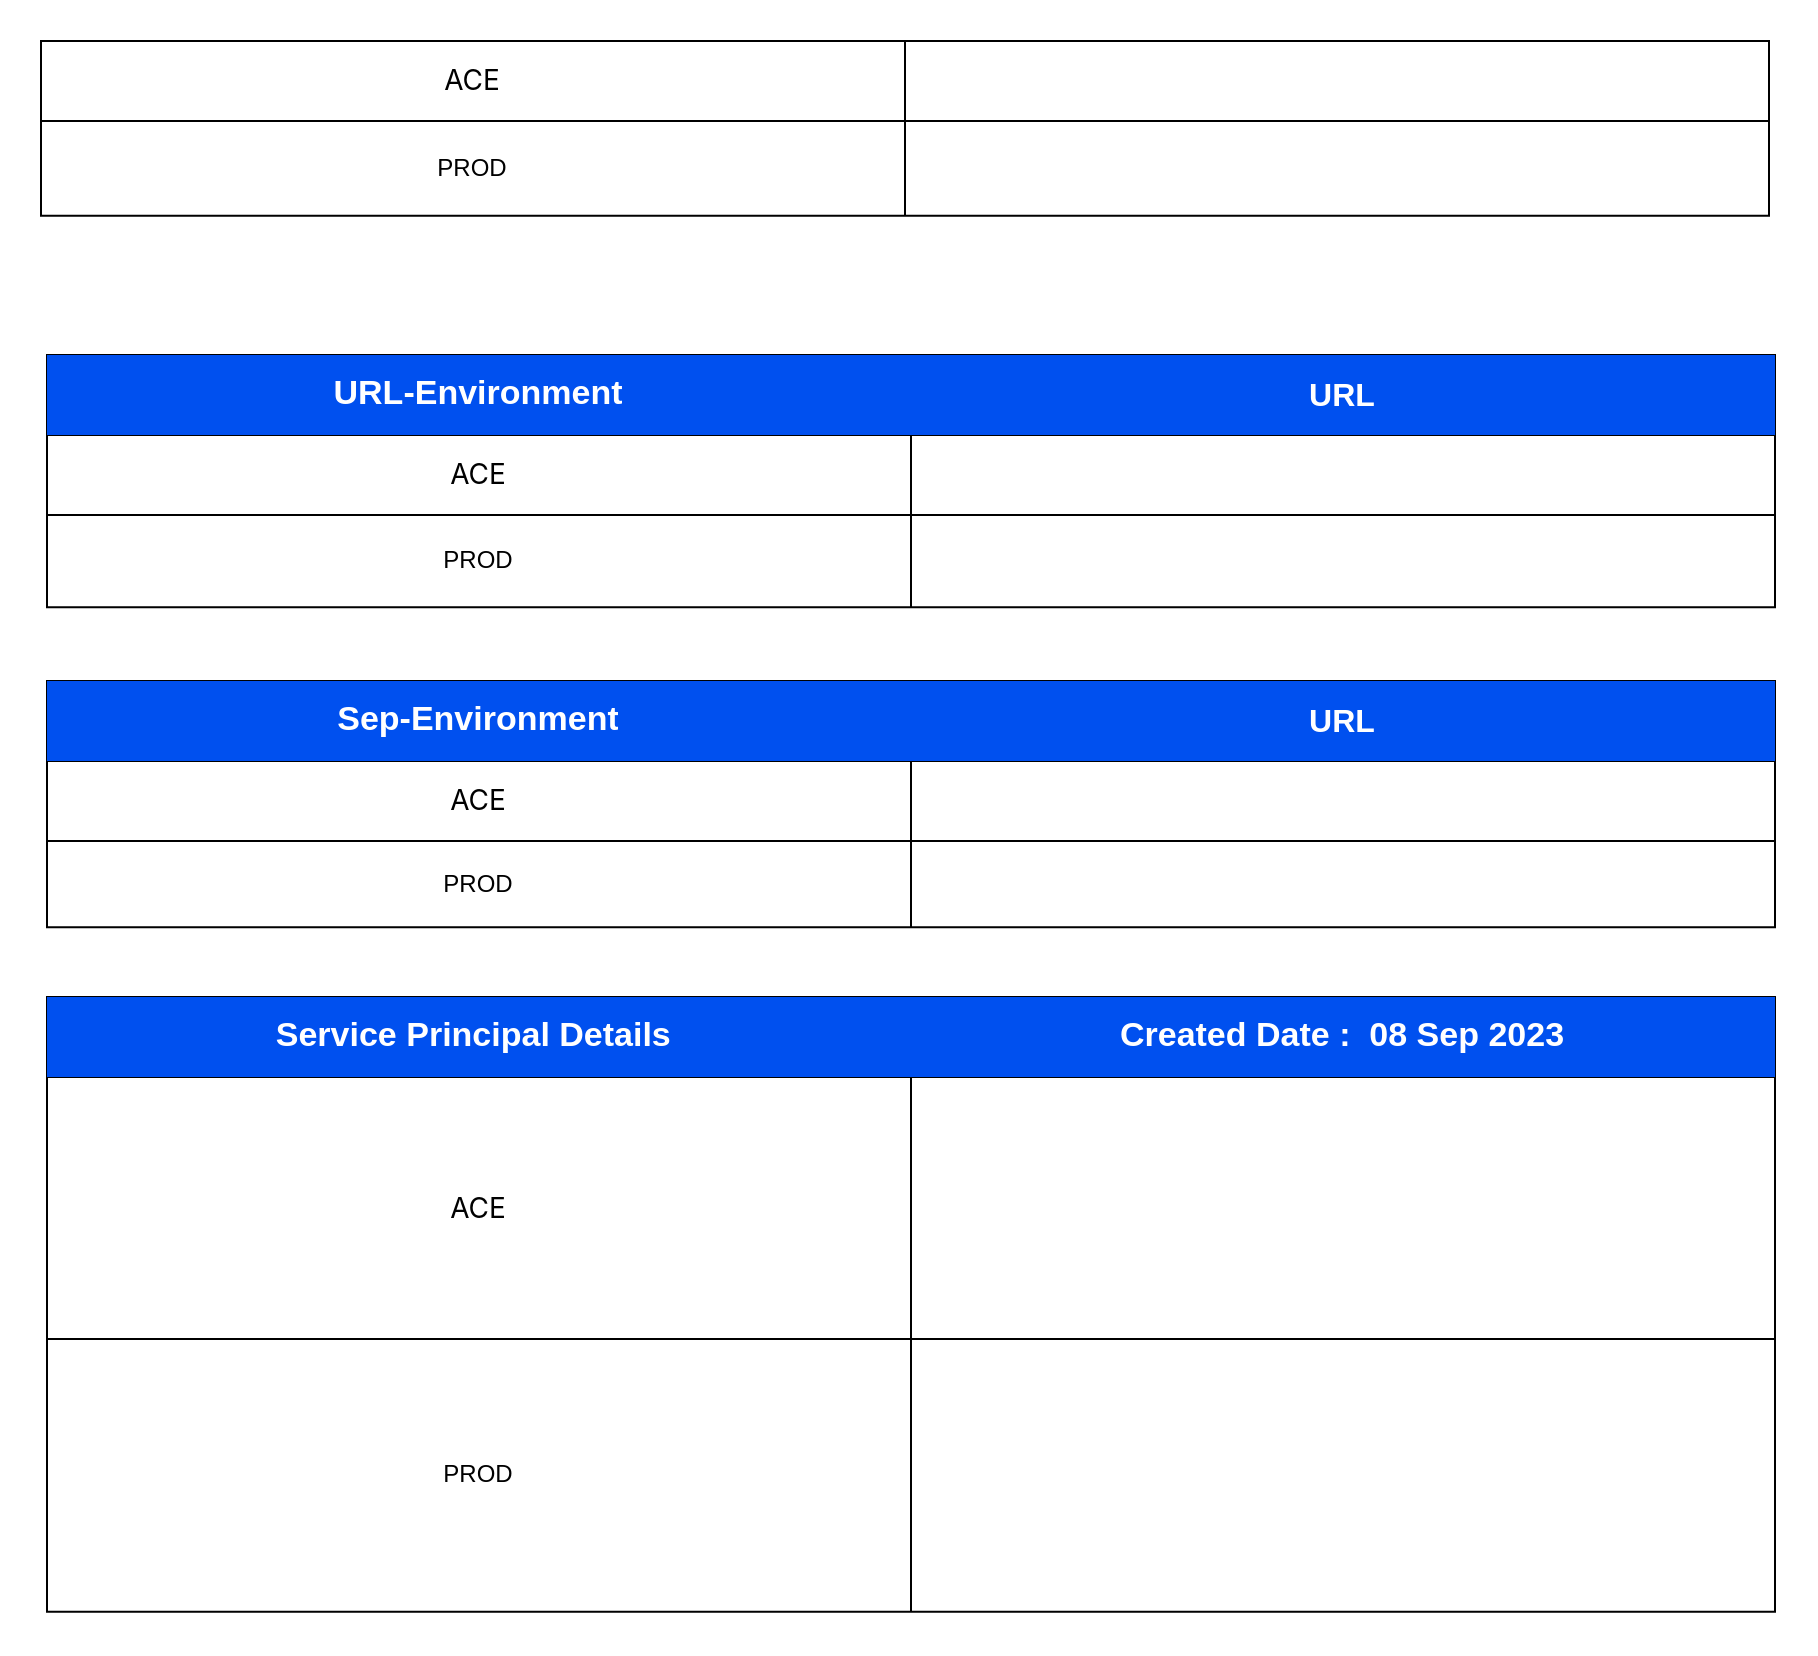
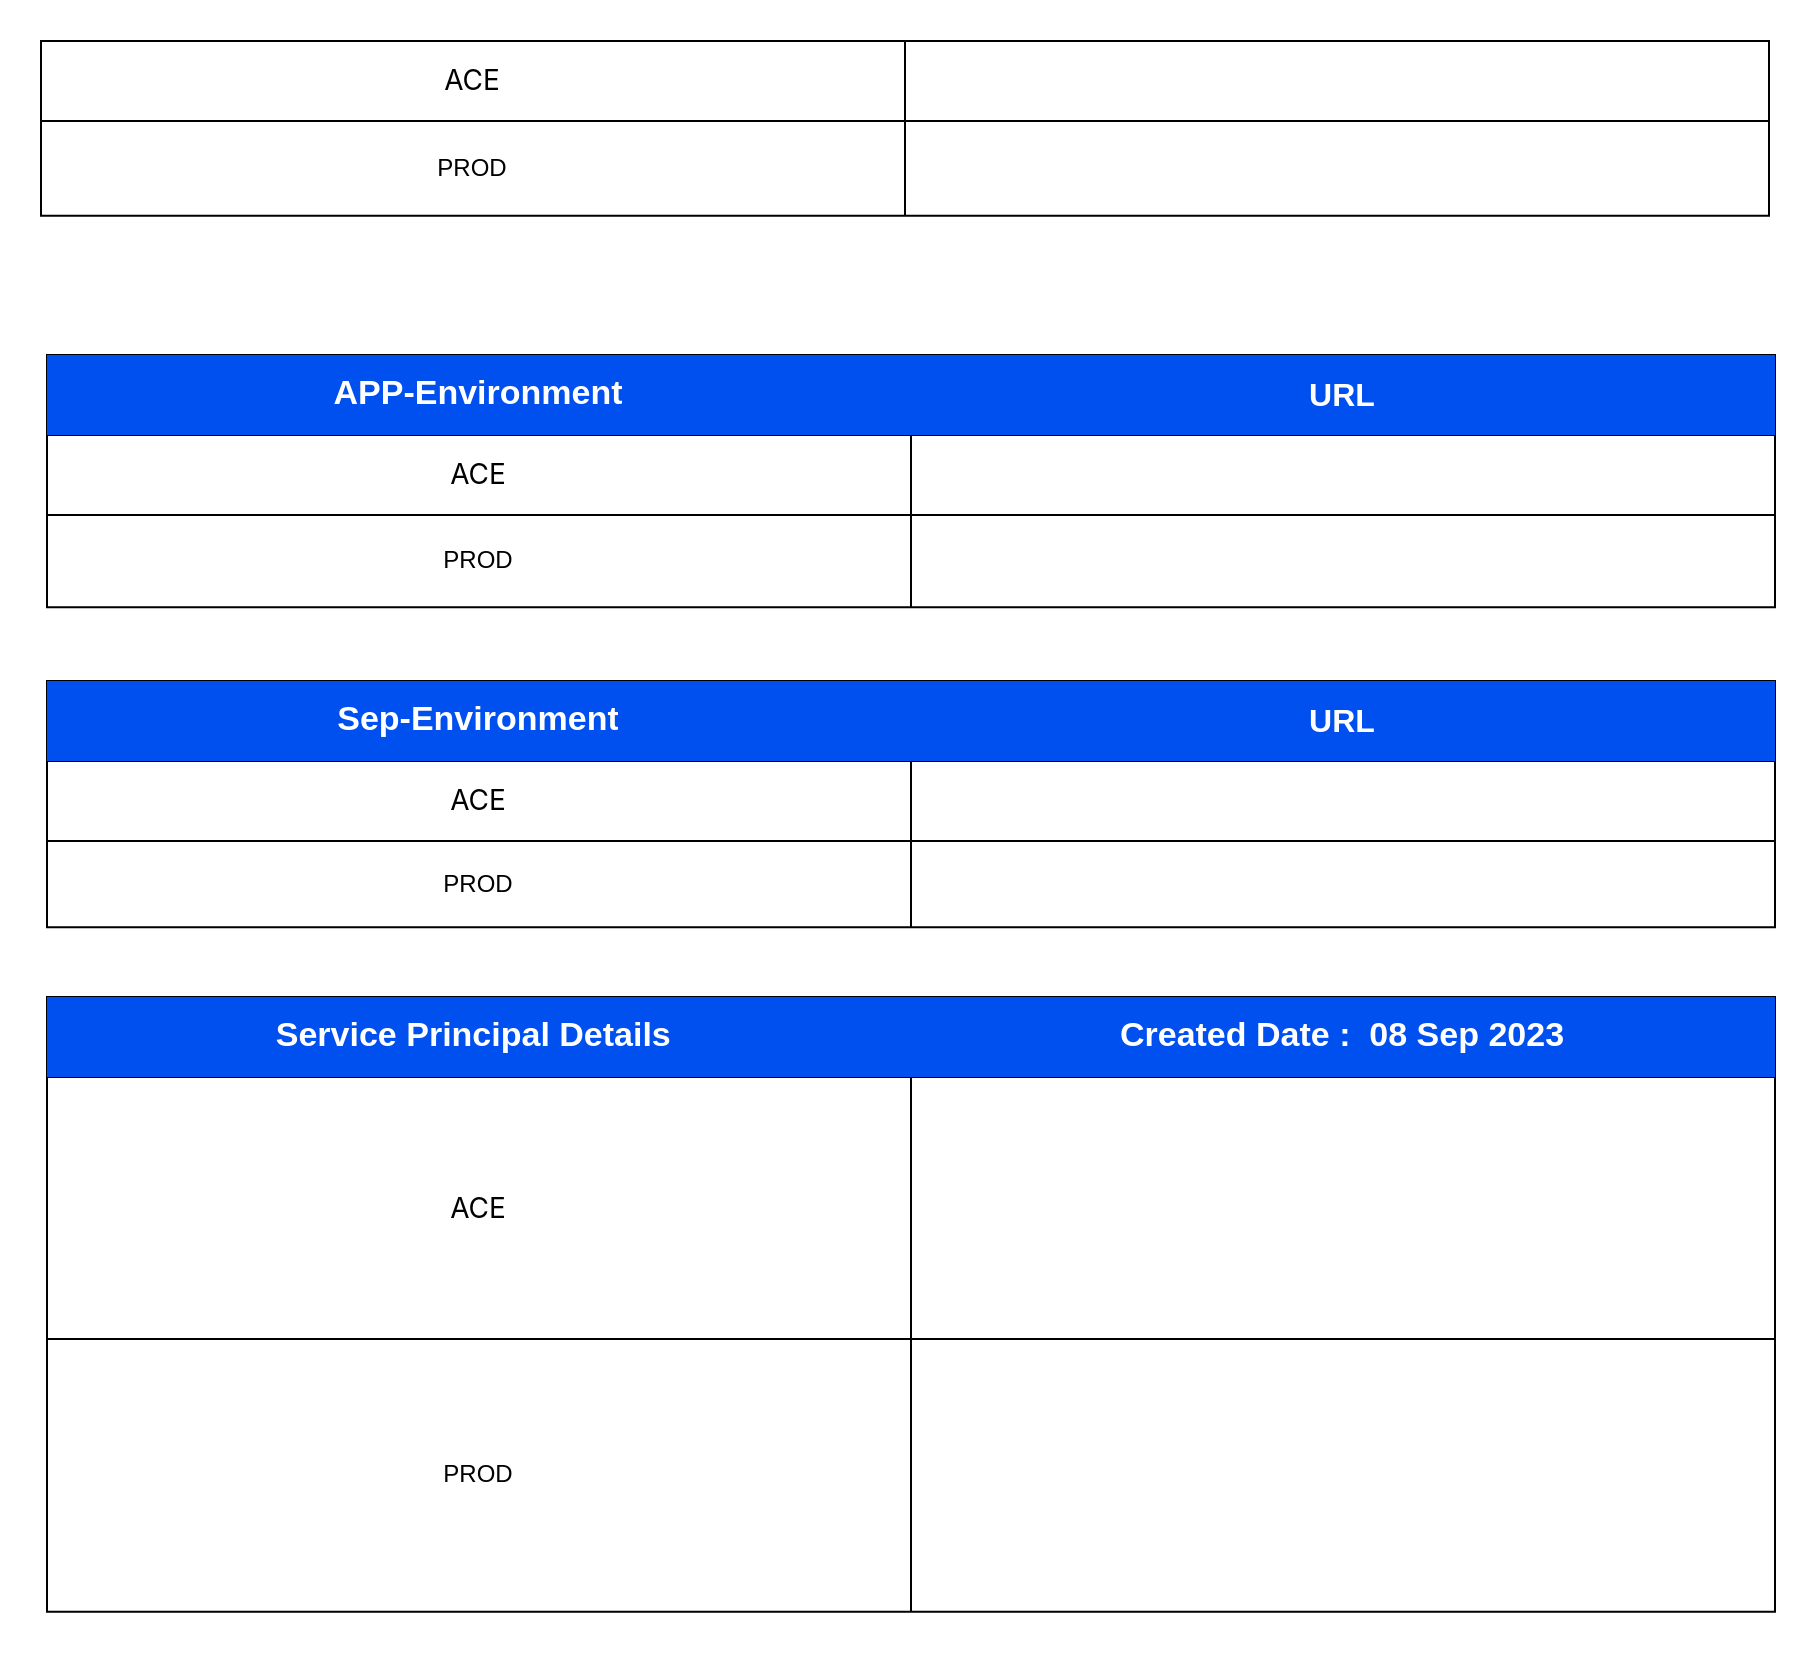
(479, 395) -> (479, 395)
